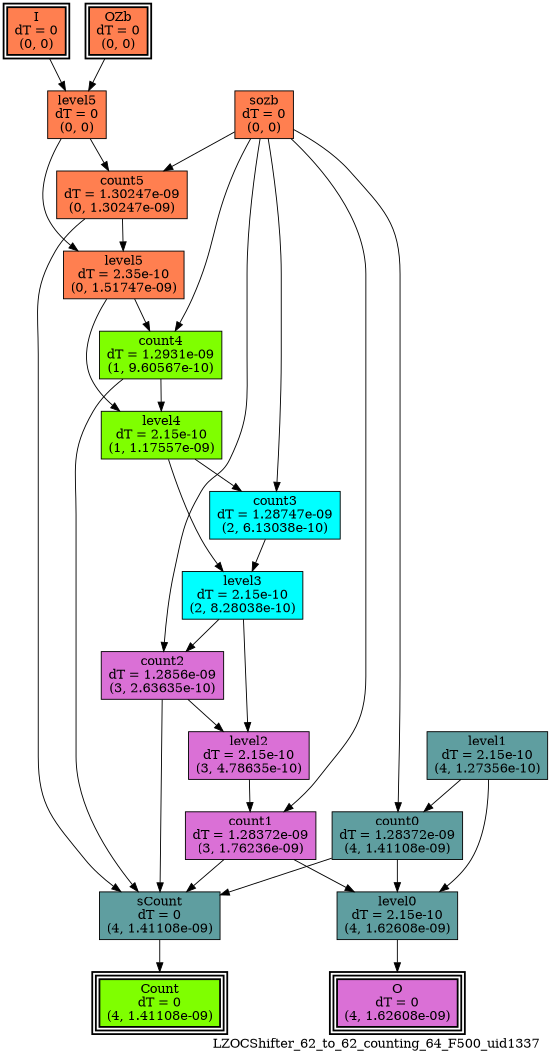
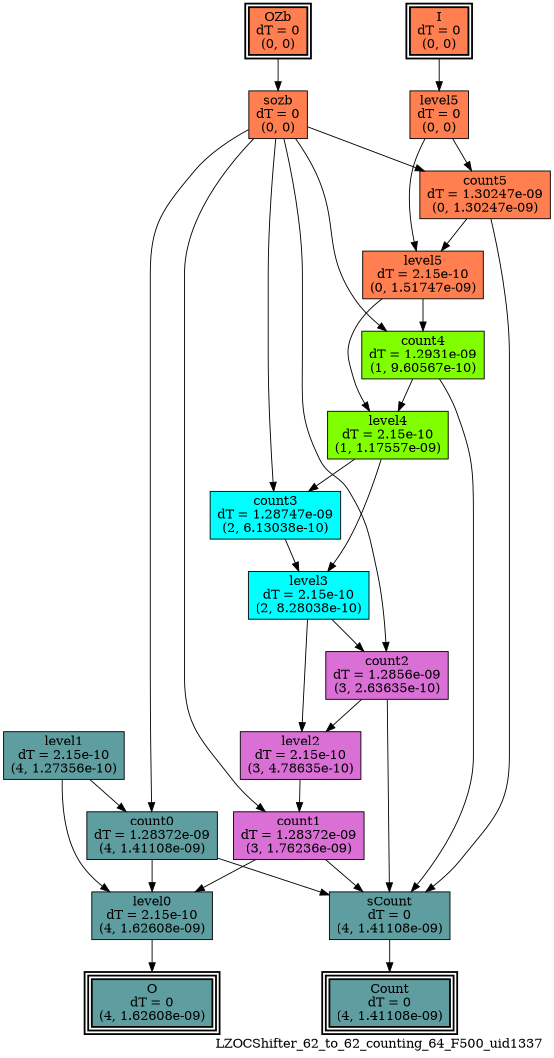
(99, 71) -> (278, 70)
(124, 275) -> (423, 275)
(160, 1003) -> (390, 1003)
(397, 1003) -> (152, 1003)
